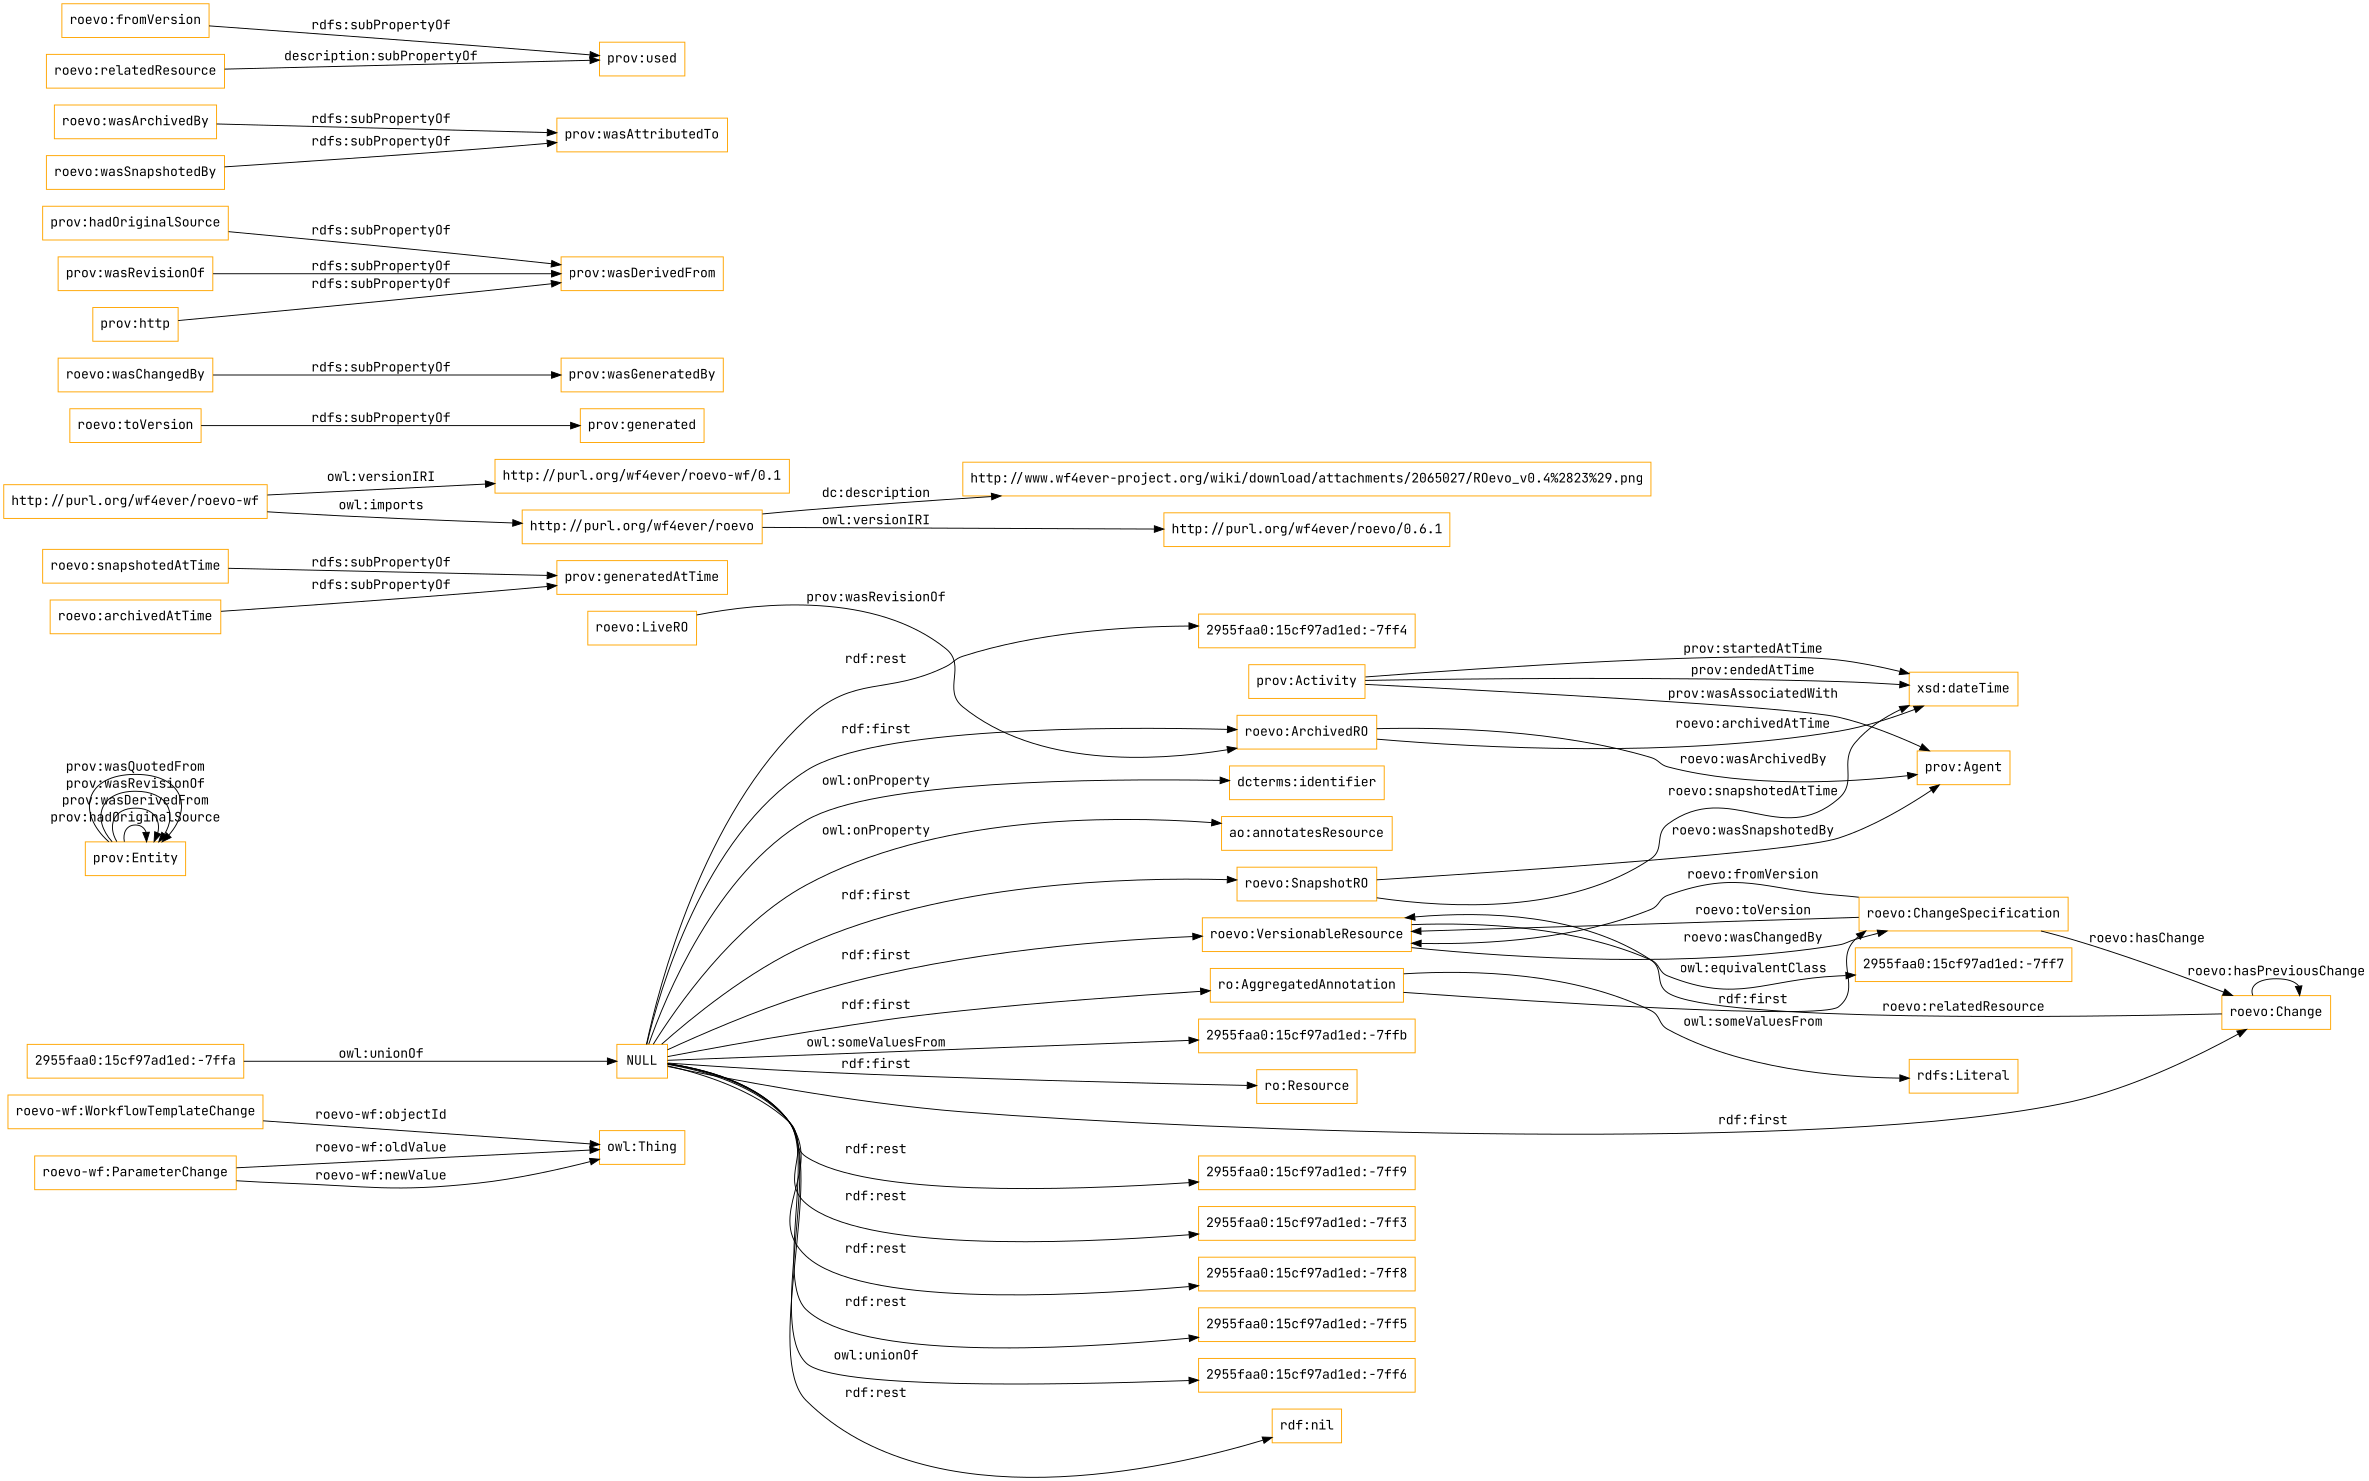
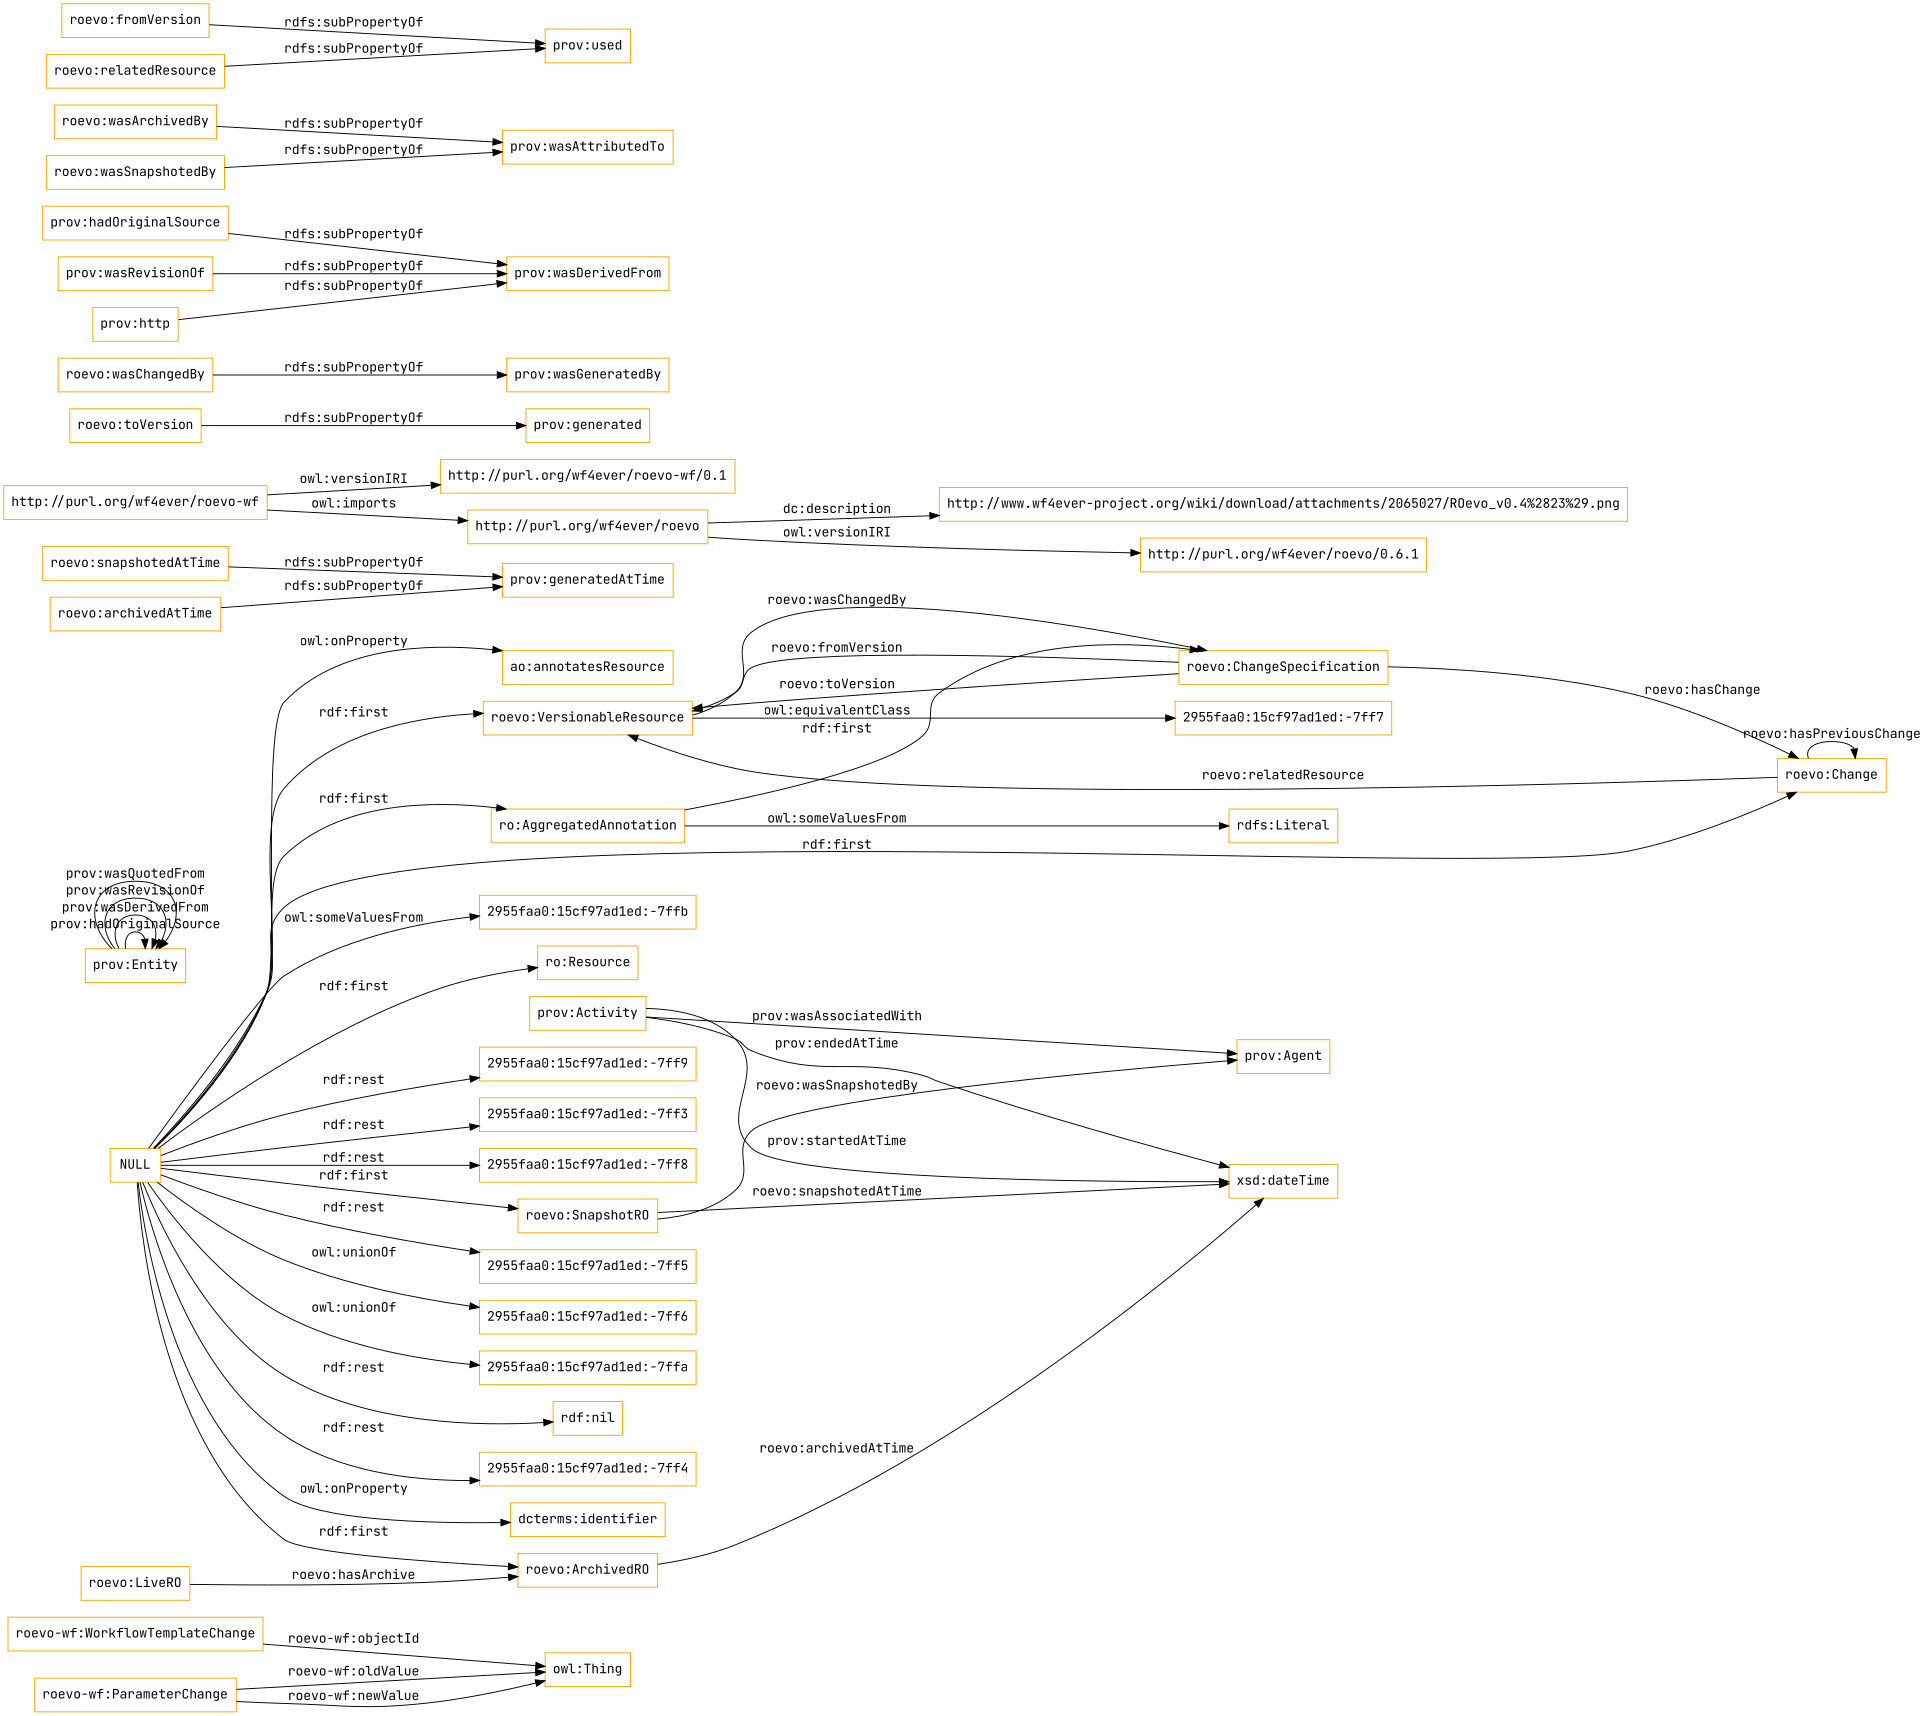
(381, 57) -> (354, 49)
(876, 598) -> (354, 1575)
(1643, 755) -> none
(425, 1061) -> (285, 1316)
